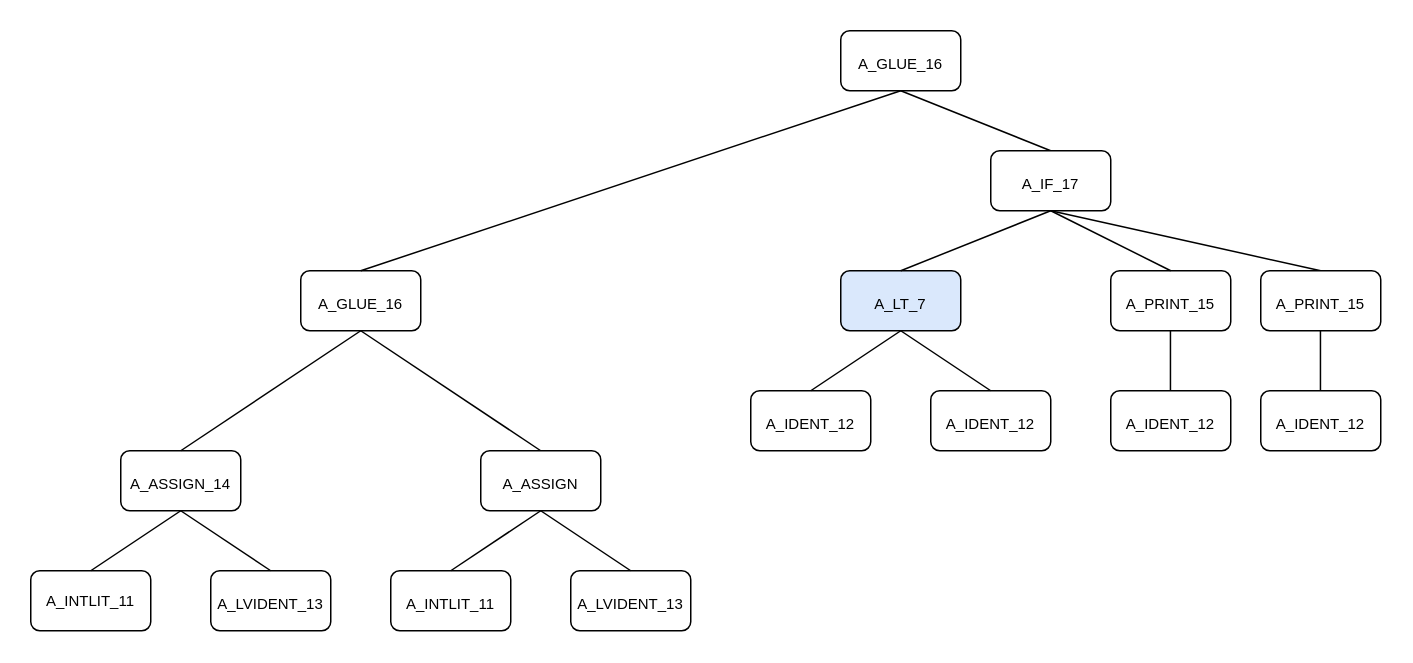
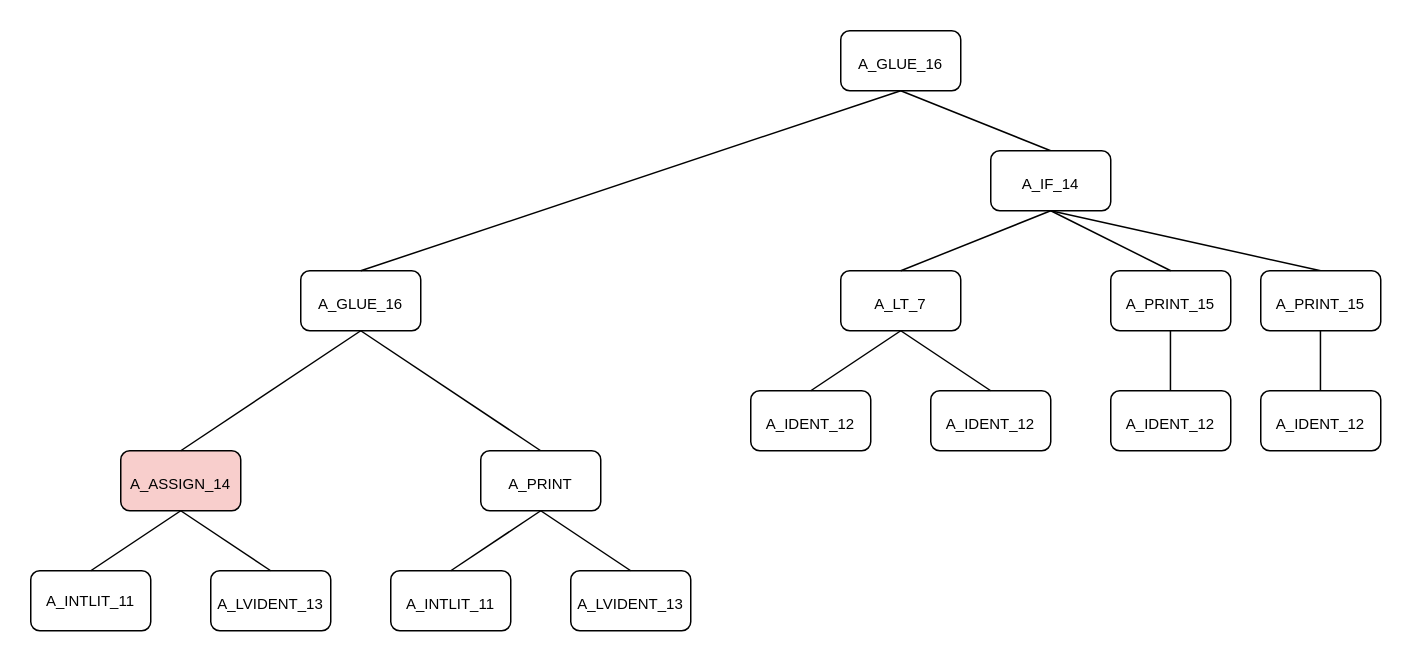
(1051, 181) -> (1051, 181)
(901, 301) -> (901, 301)
(181, 481) -> (181, 481)
(541, 481) -> (541, 481)
